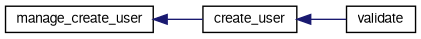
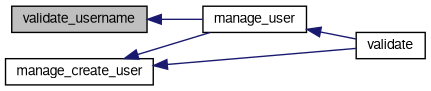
none -> (79, 19)
(250, 19) -> (255, 19)
none -> (262, 56)
